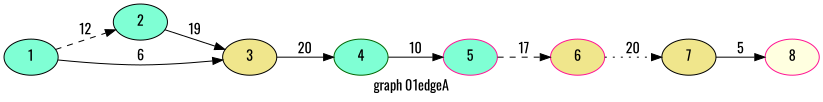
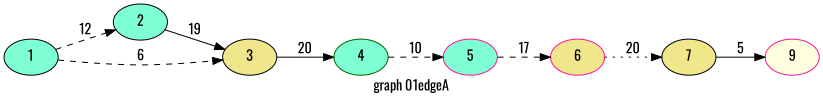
(410, 57) -> (410, 57)
(792, 57) -> (792, 57)
(135, 65) -> (135, 65)
